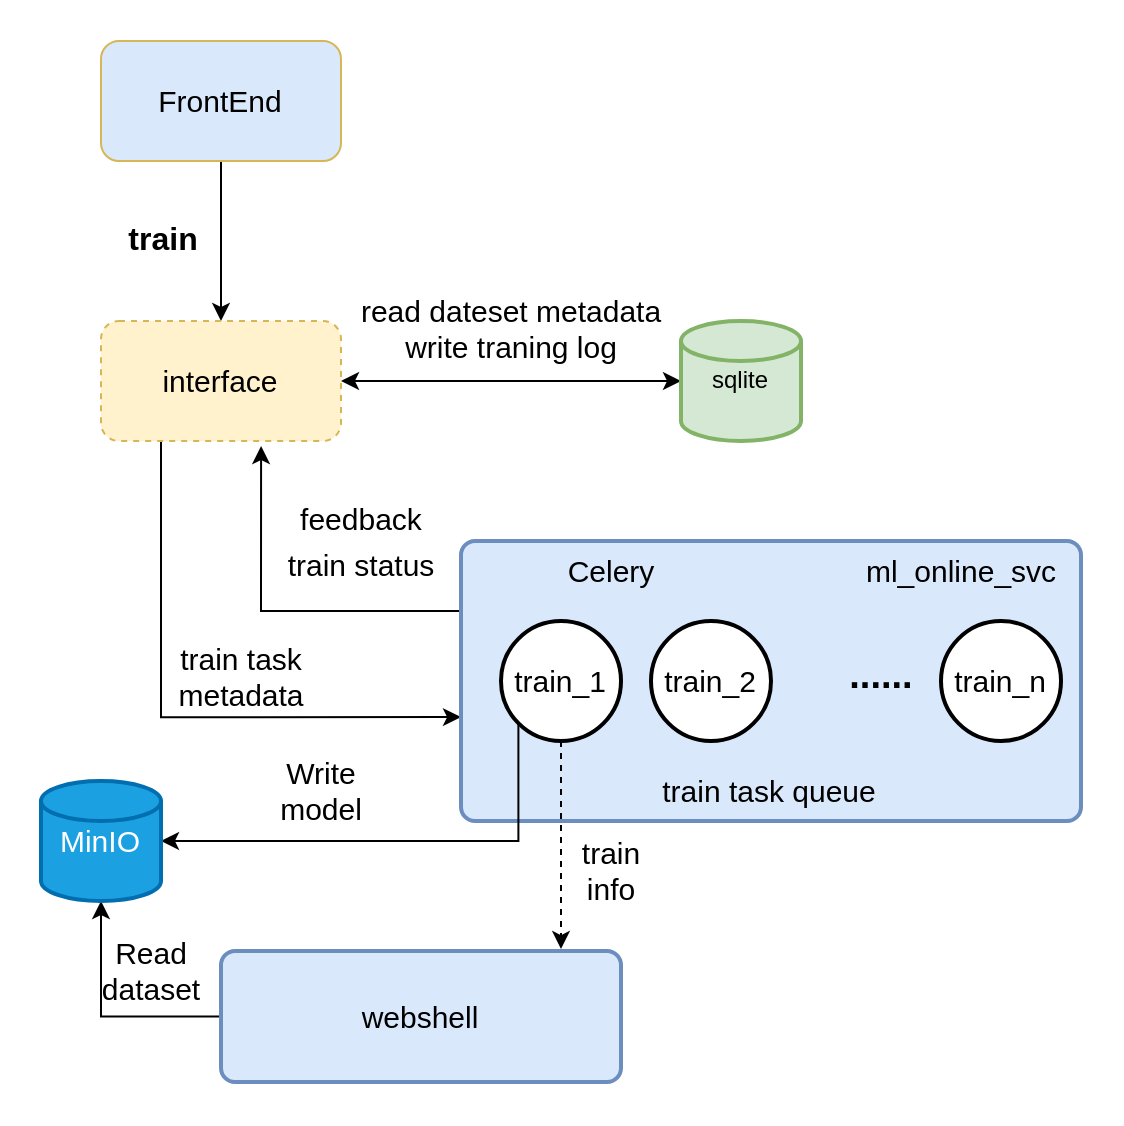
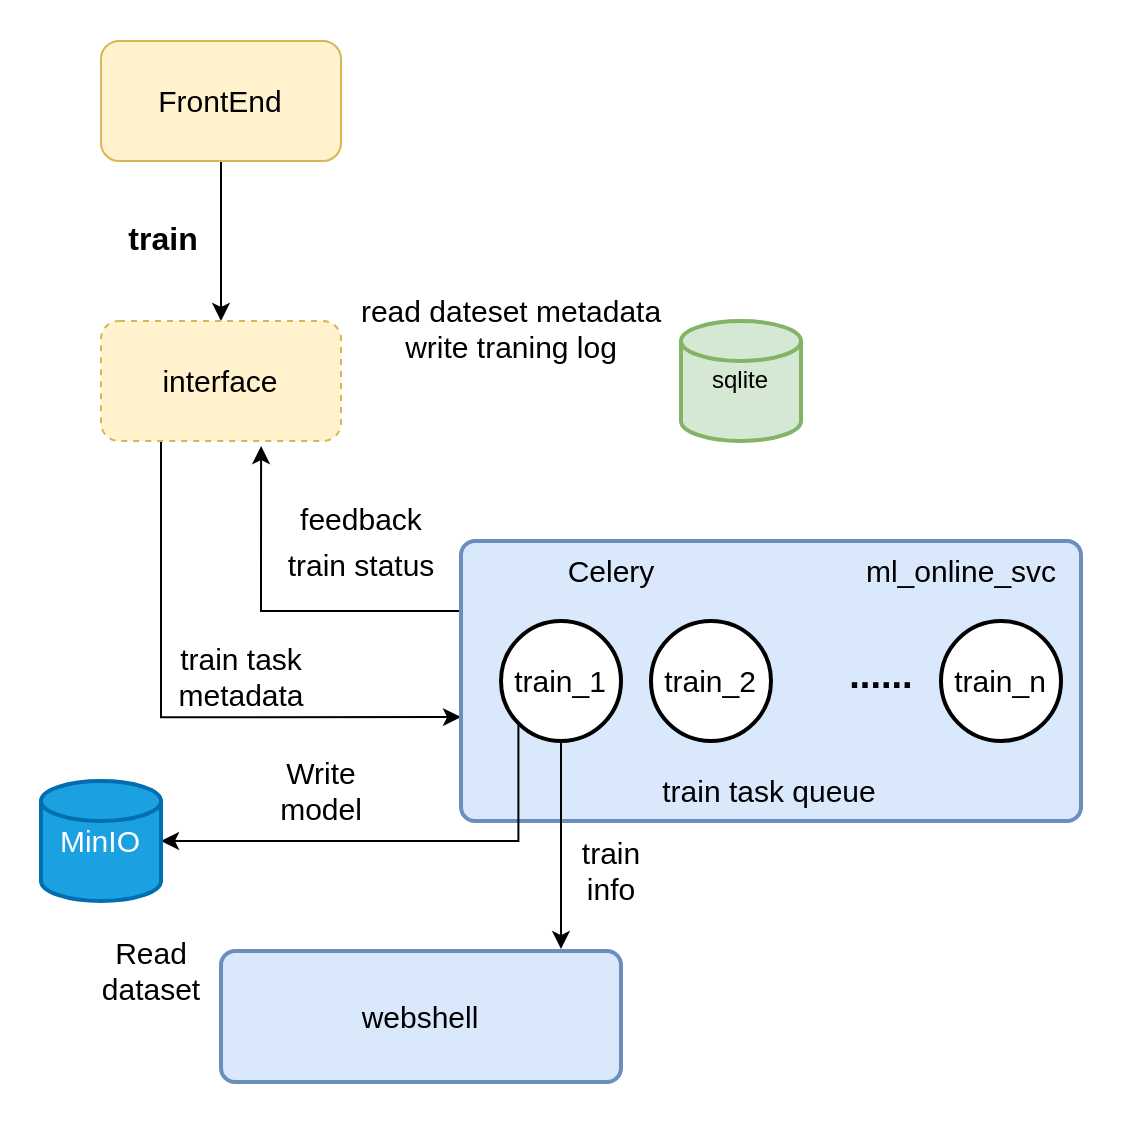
(221, 101) -> (221, 101)
(511, 381) -> none
(561, 838) -> (561, 838)
(110, 1017) -> none
